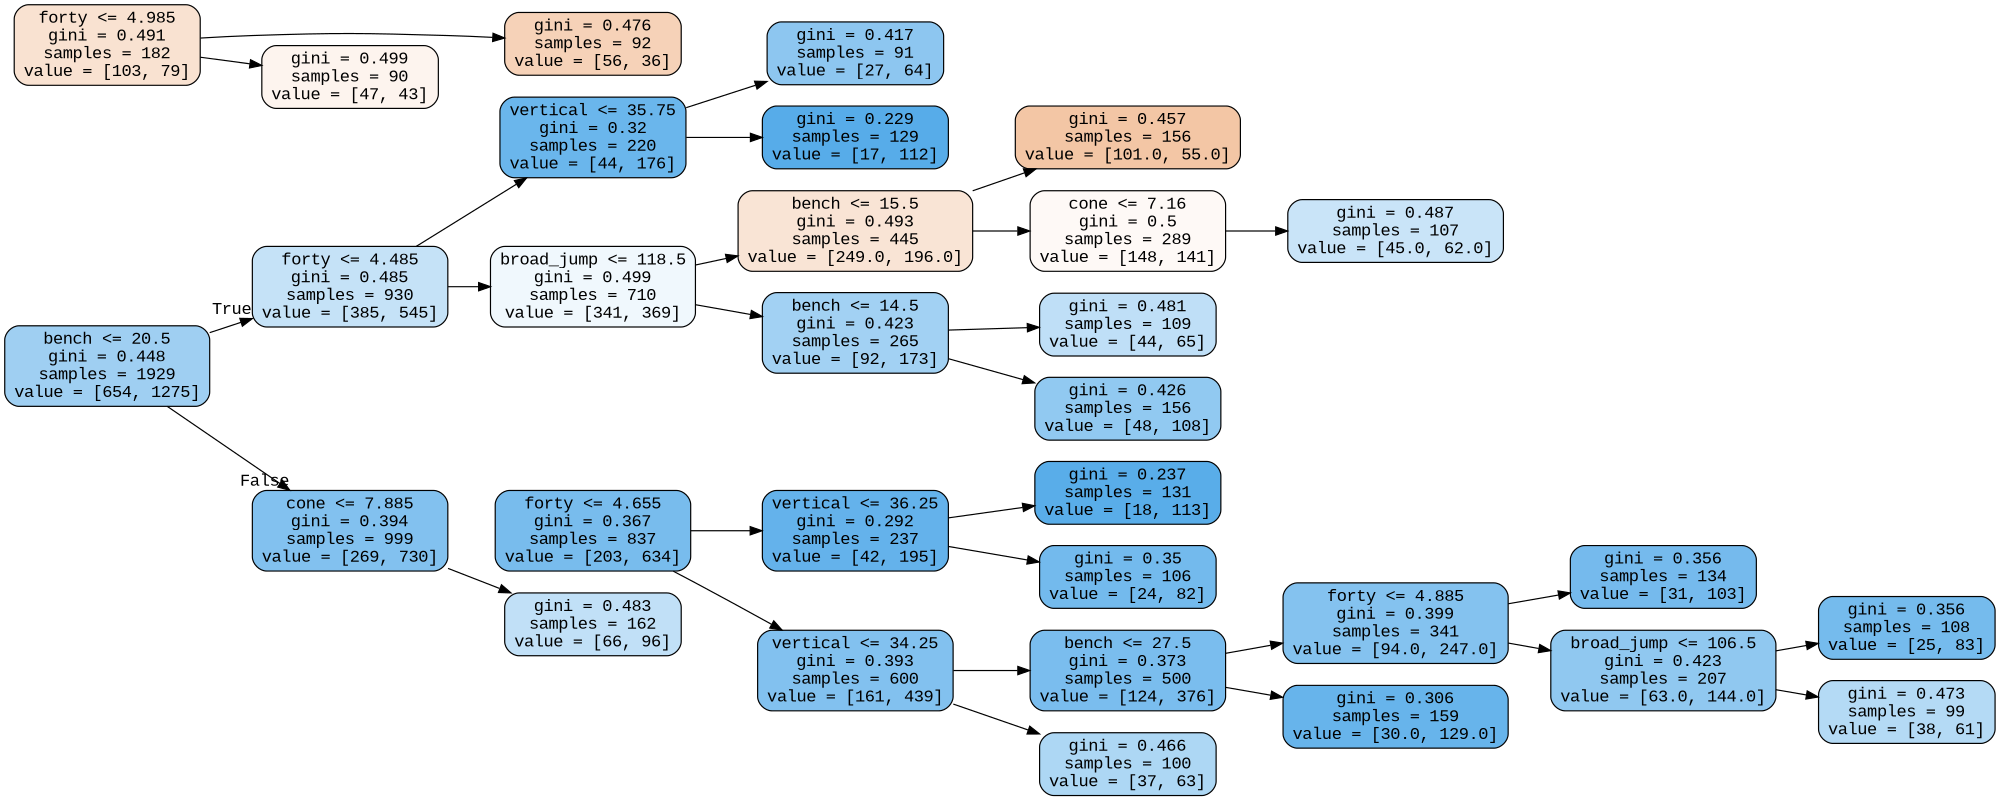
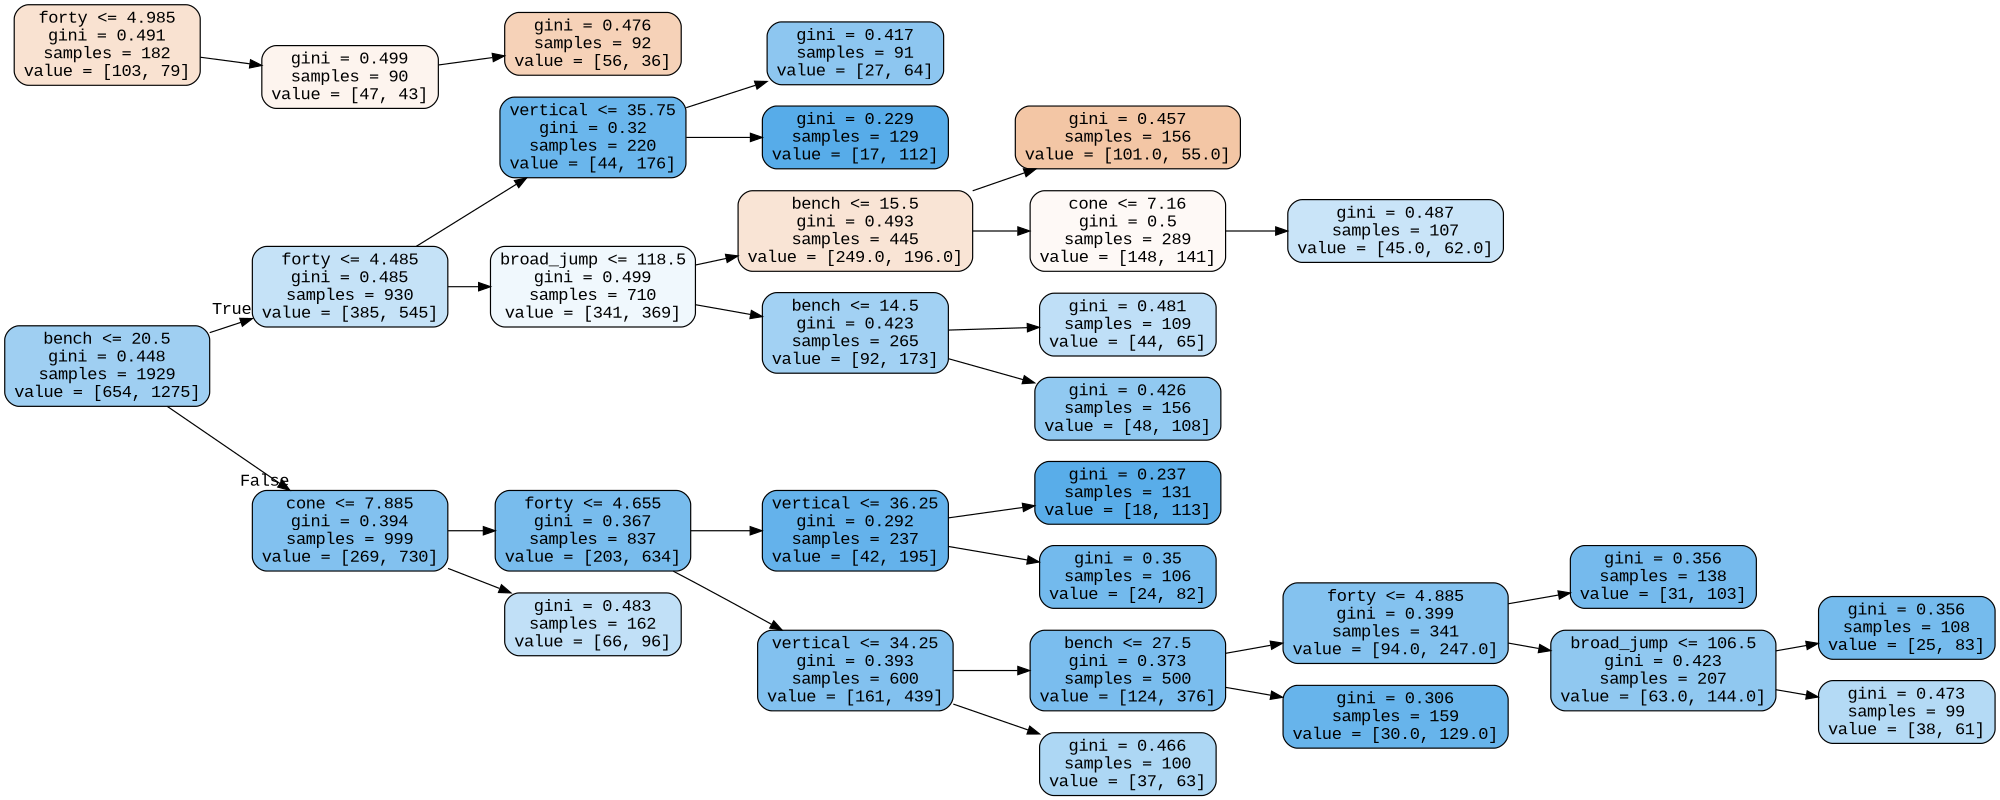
(347, 34) -> (465, 61)
none -> (466, 531)
(1663, 577) -> (1663, 577)
